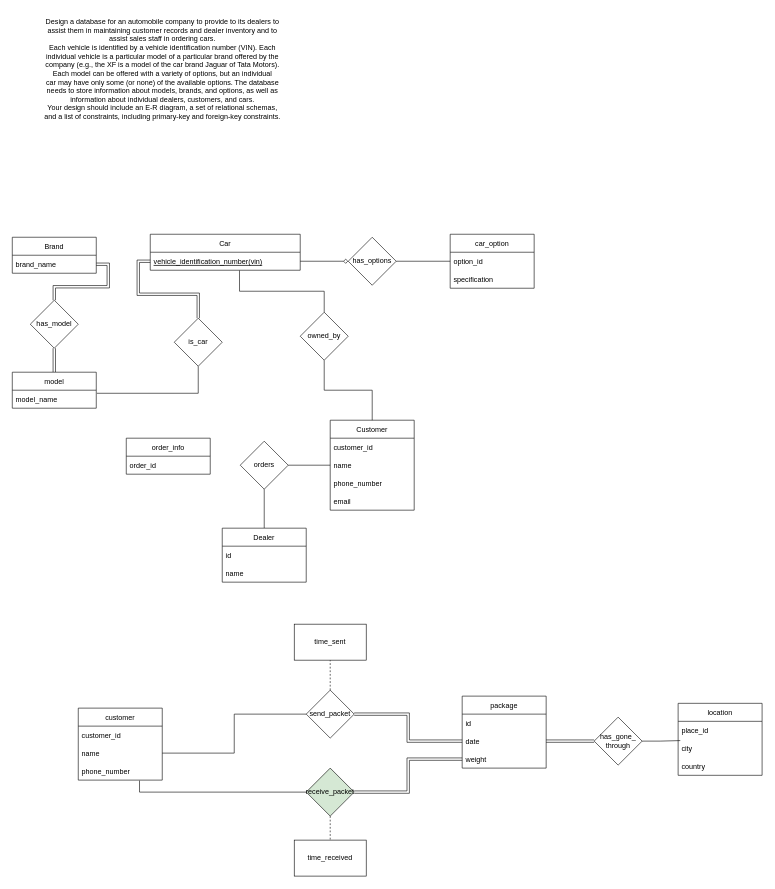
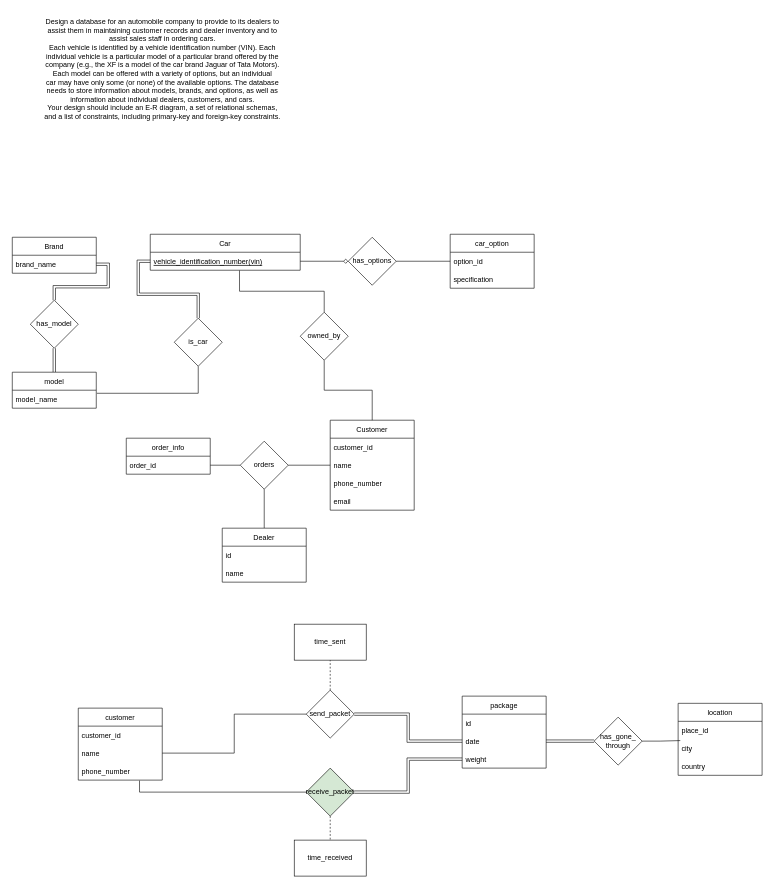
none -> (226, 465)
